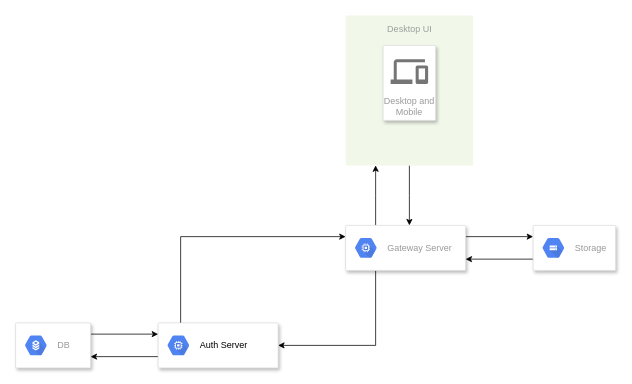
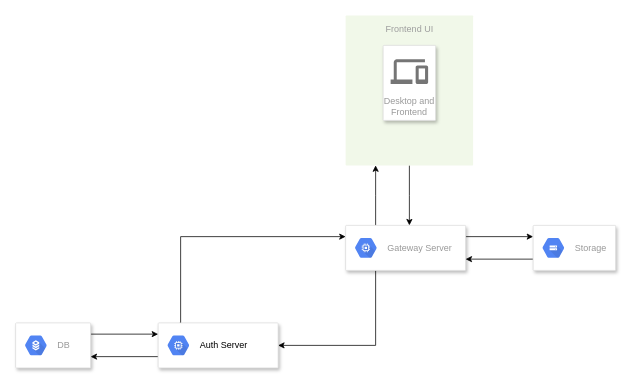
(410, 29) -> (410, 29)
(409, 106) -> (409, 106)
